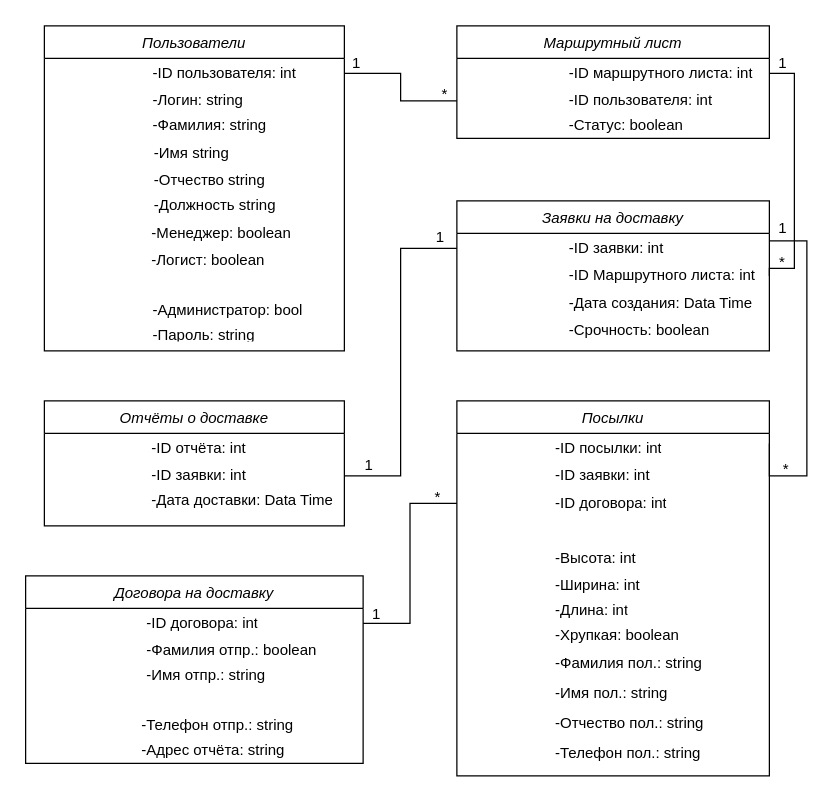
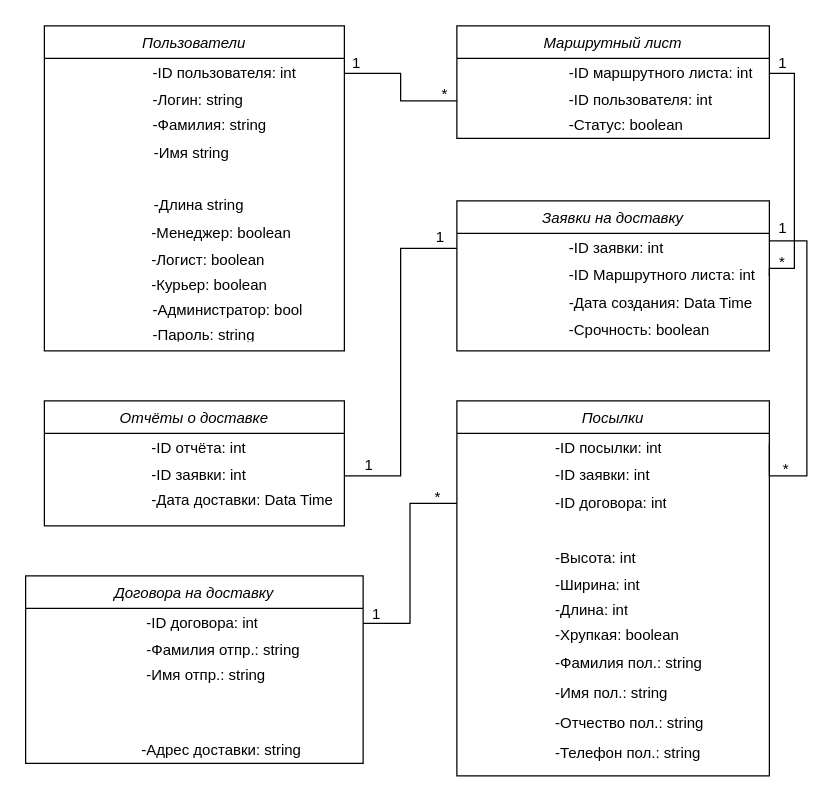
(248, 181) -> none
(222, 206) -> (205, 206)
none -> (247, 286)
(234, 651) -> (230, 651)
(245, 726) -> none
(222, 751) -> (231, 751)
